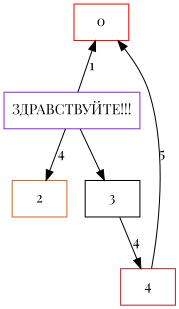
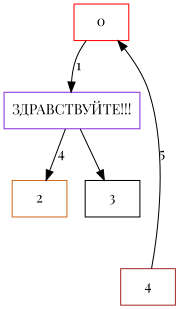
(85, 71) -> (76, 60)
(128, 238) -> none
